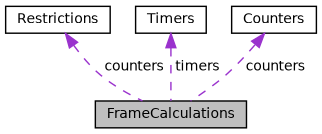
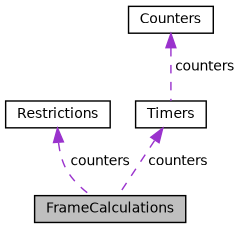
(196, 67) -> (177, 162)
(225, 76) -> (171, 74)
